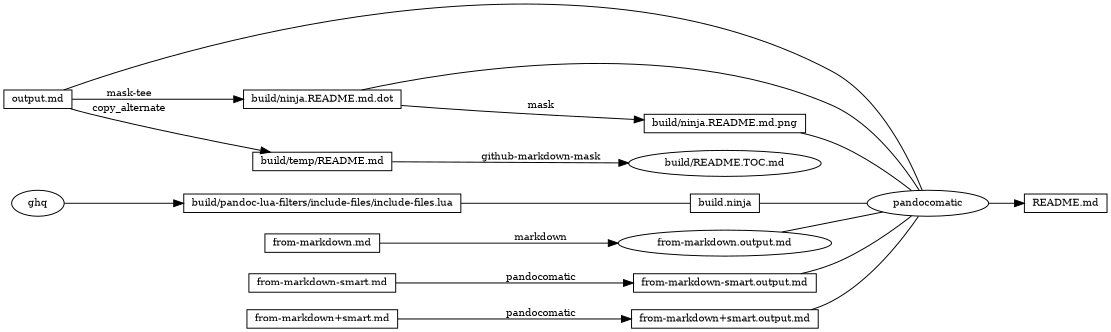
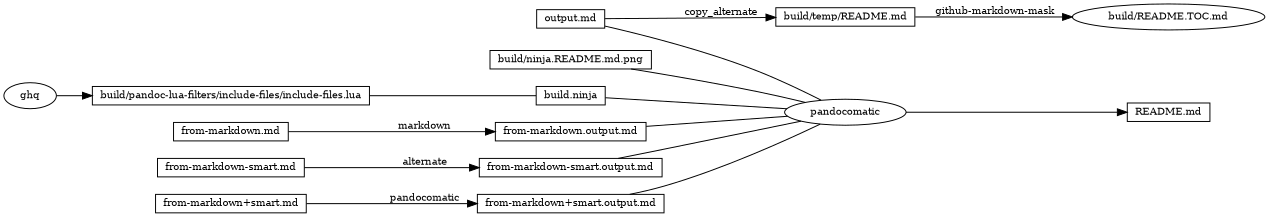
(322, 99) -> none
(725, 243) -> (571, 132)
(540, 278) -> (423, 162)
